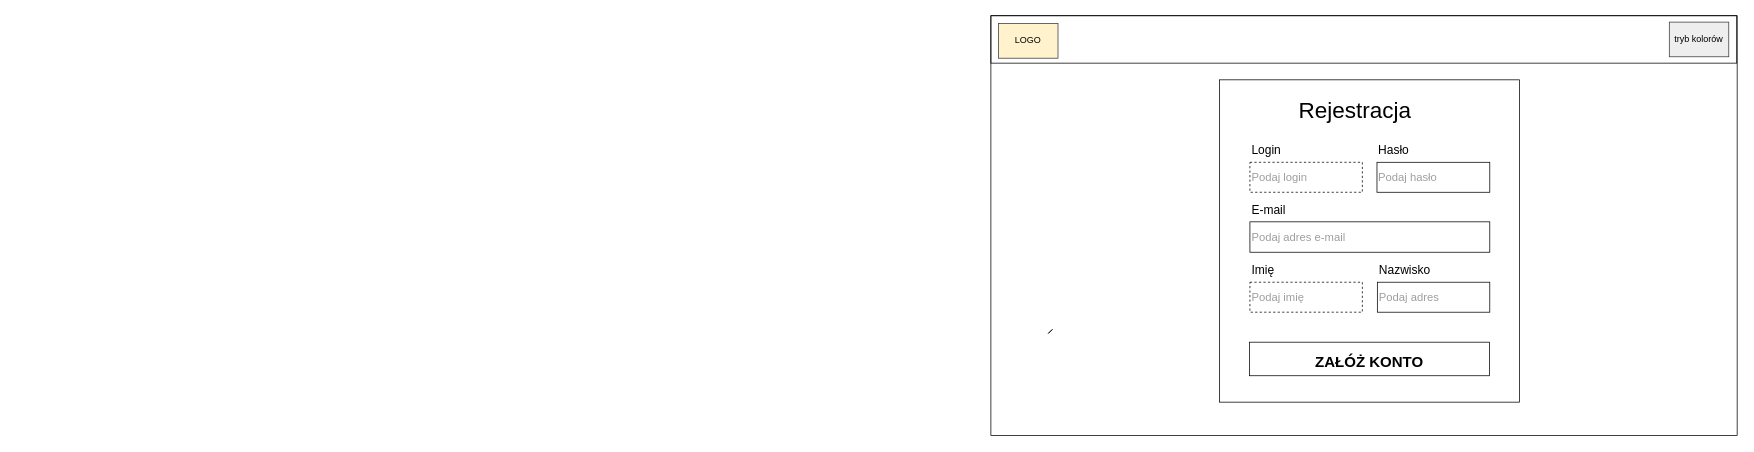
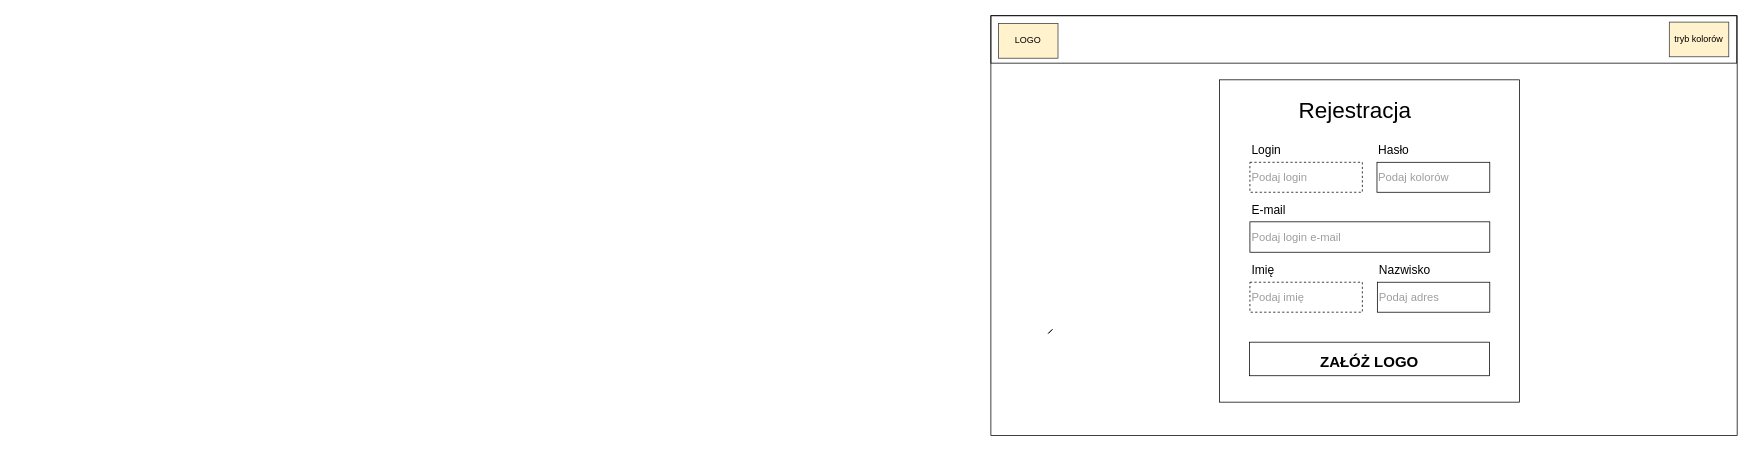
(1700, 39) -> (1700, 39)
(1412, 177) -> (1417, 177)
(1303, 237) -> (1300, 237)
(1370, 359) -> (1370, 359)
